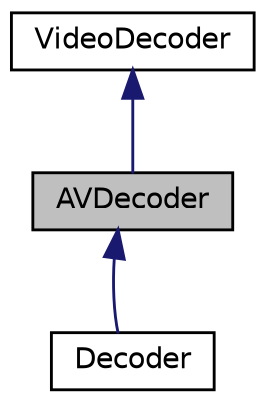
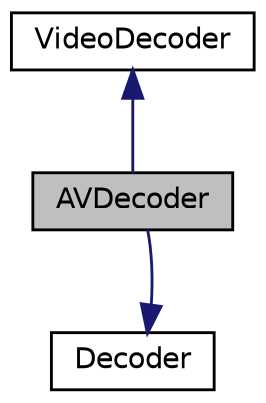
(114, 296) -> (152, 267)
